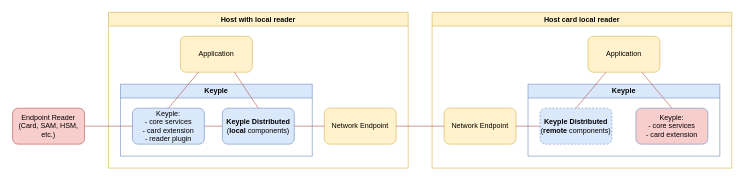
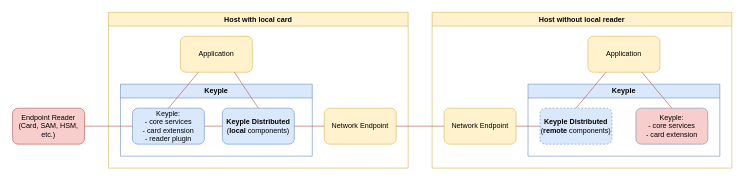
(258, 20) -> (258, 20)
(582, 20) -> (582, 20)
